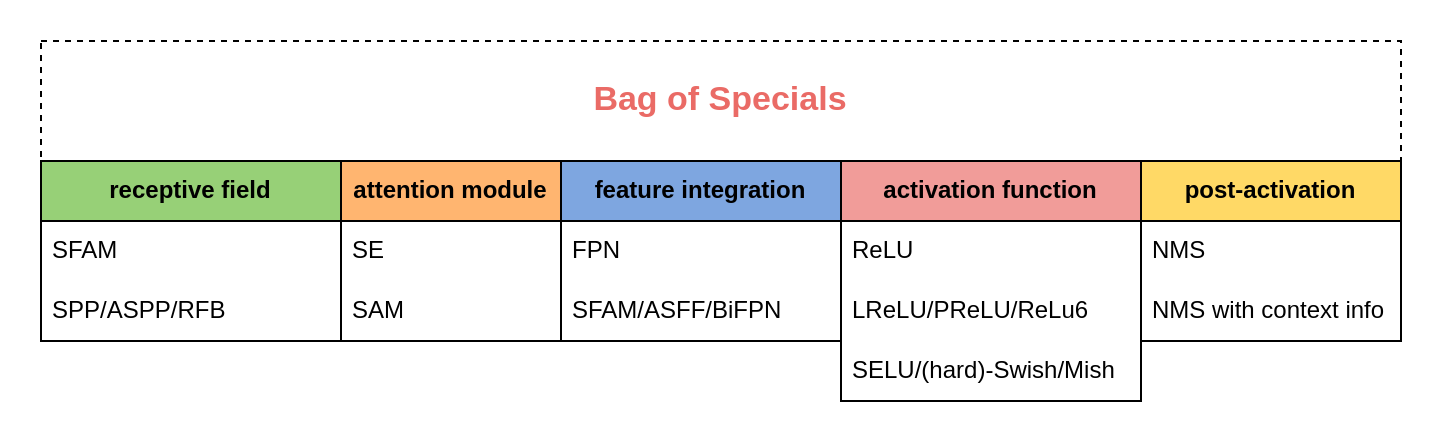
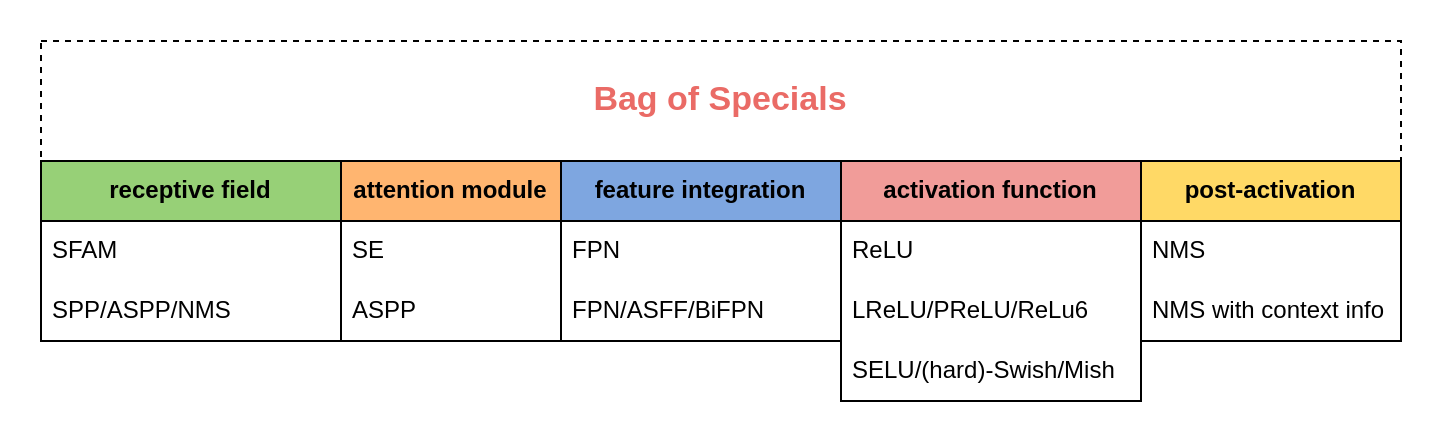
(134, 311) -> (134, 311)
(373, 311) -> (380, 311)
(671, 311) -> (664, 311)
